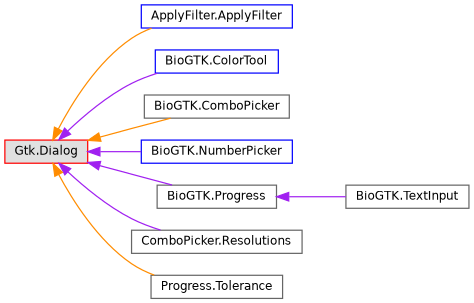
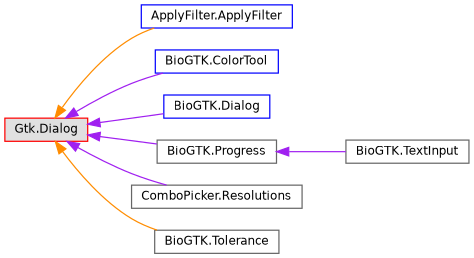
(217, 107) -> none
(217, 152) -> (217, 107)
(217, 287) -> (217, 242)
